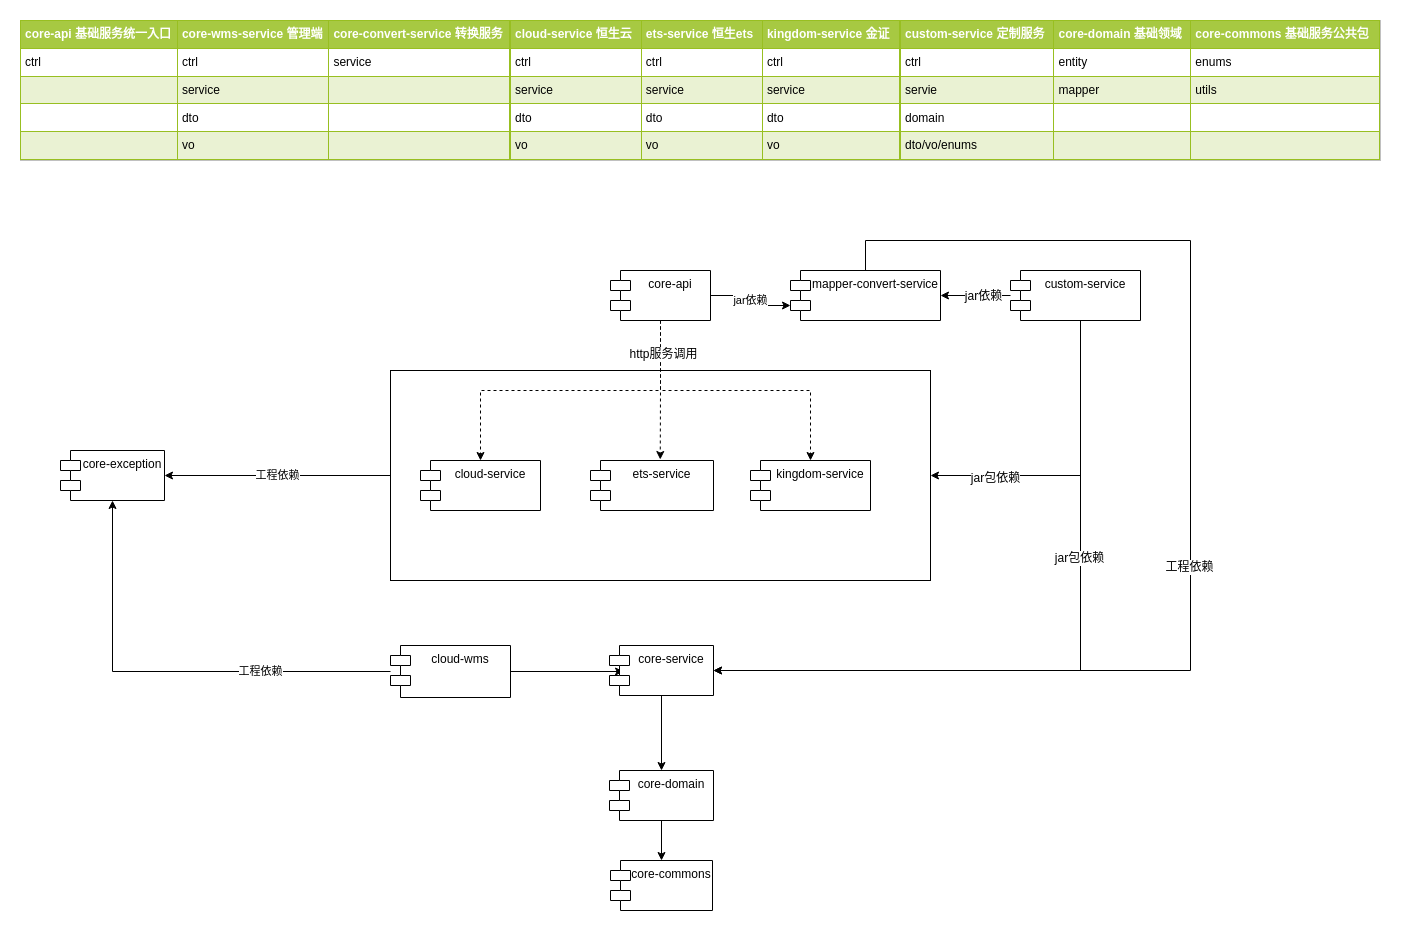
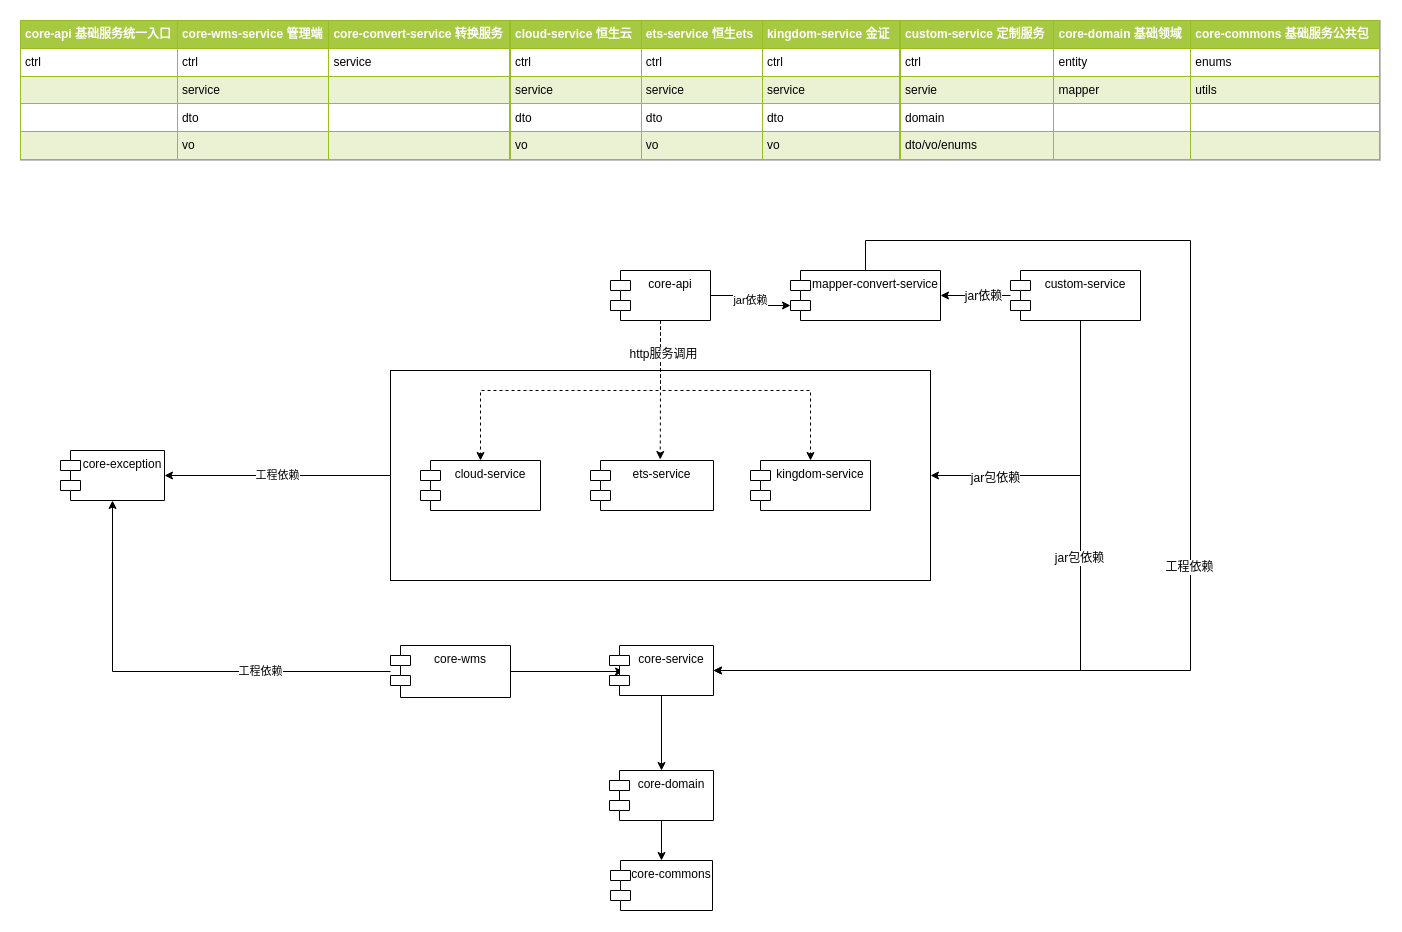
(460, 659) -> (460, 659)
